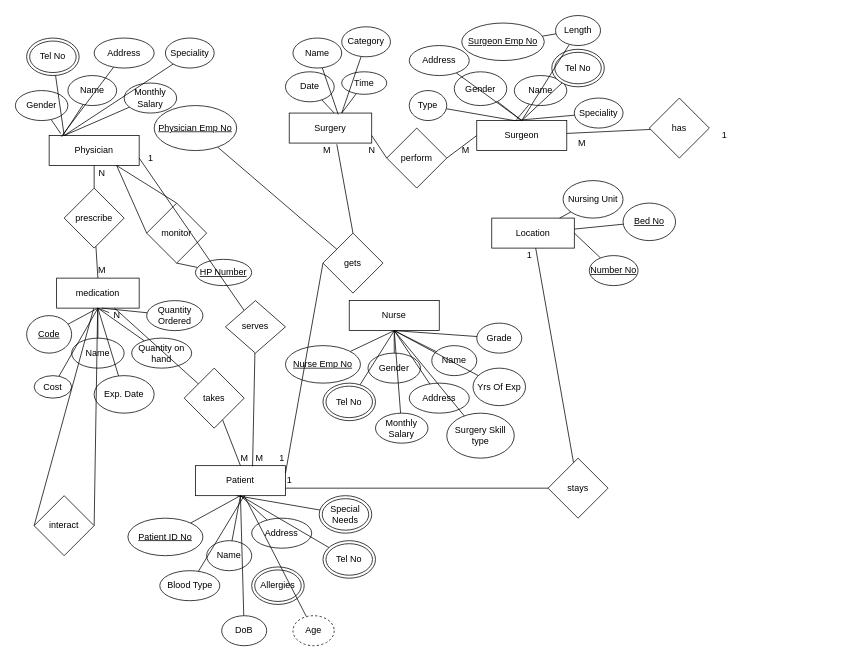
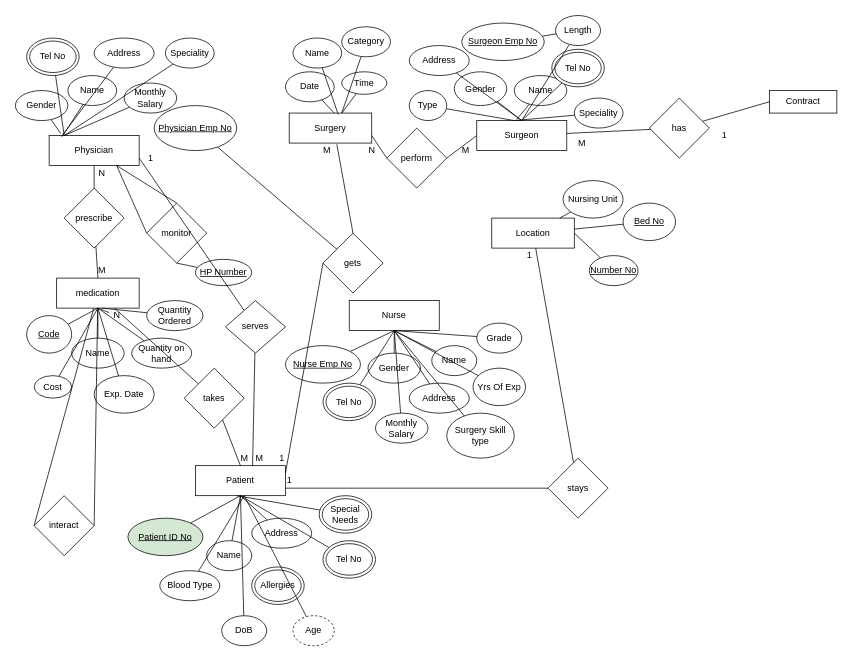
none -> (803, 102)
none -> (735, 112)
(165, 537) -> (165, 537)
